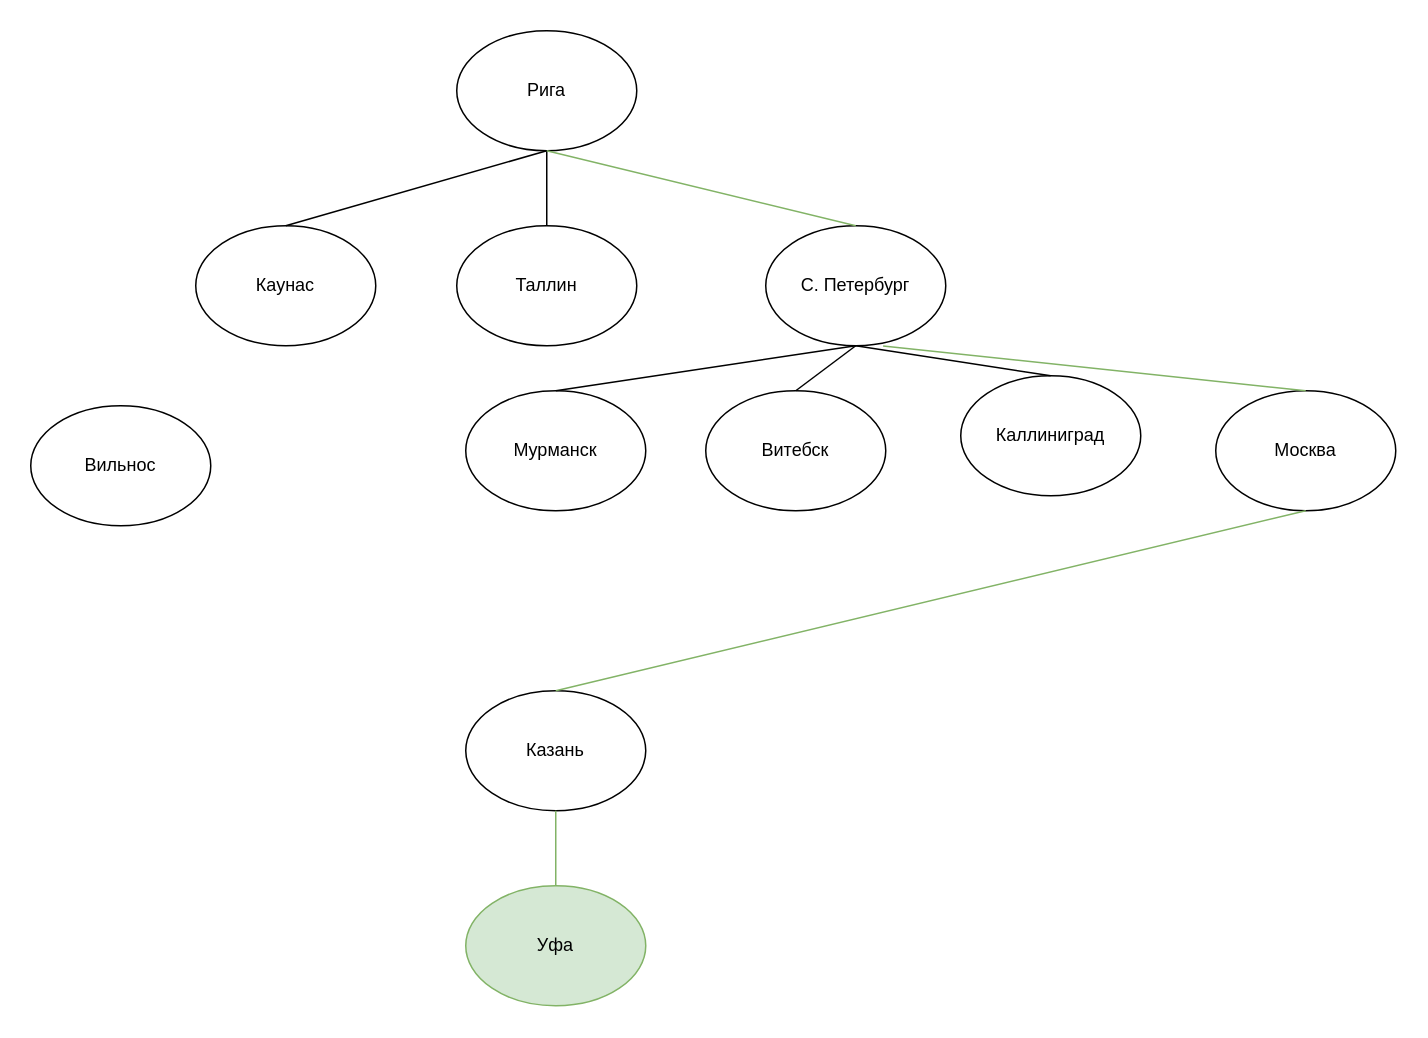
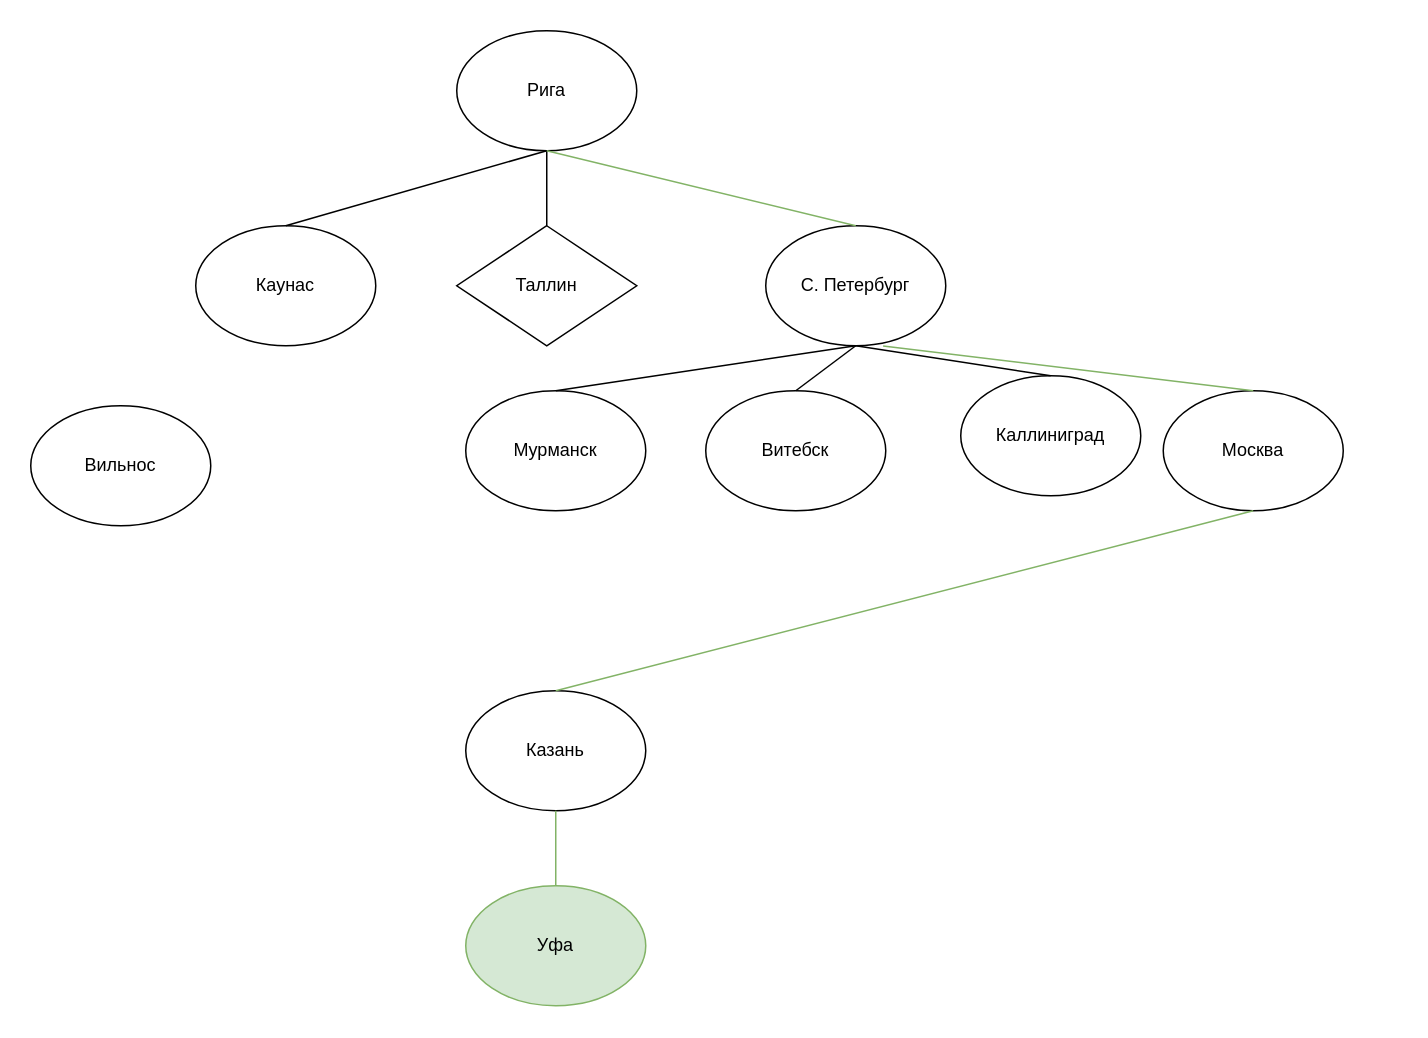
(547, 286) -> (547, 286)
(1306, 451) -> (1253, 451)
